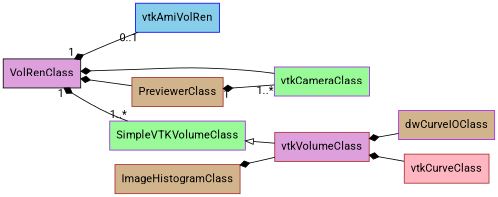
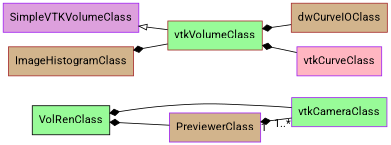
(178, 18) -> none
(42, 73) -> (71, 120)
(178, 92) -> (215, 127)
(99, 109) -> none
(447, 125) -> (339, 18)
(178, 136) -> (71, 18)
(322, 147) -> (215, 36)
(447, 169) -> (339, 61)
